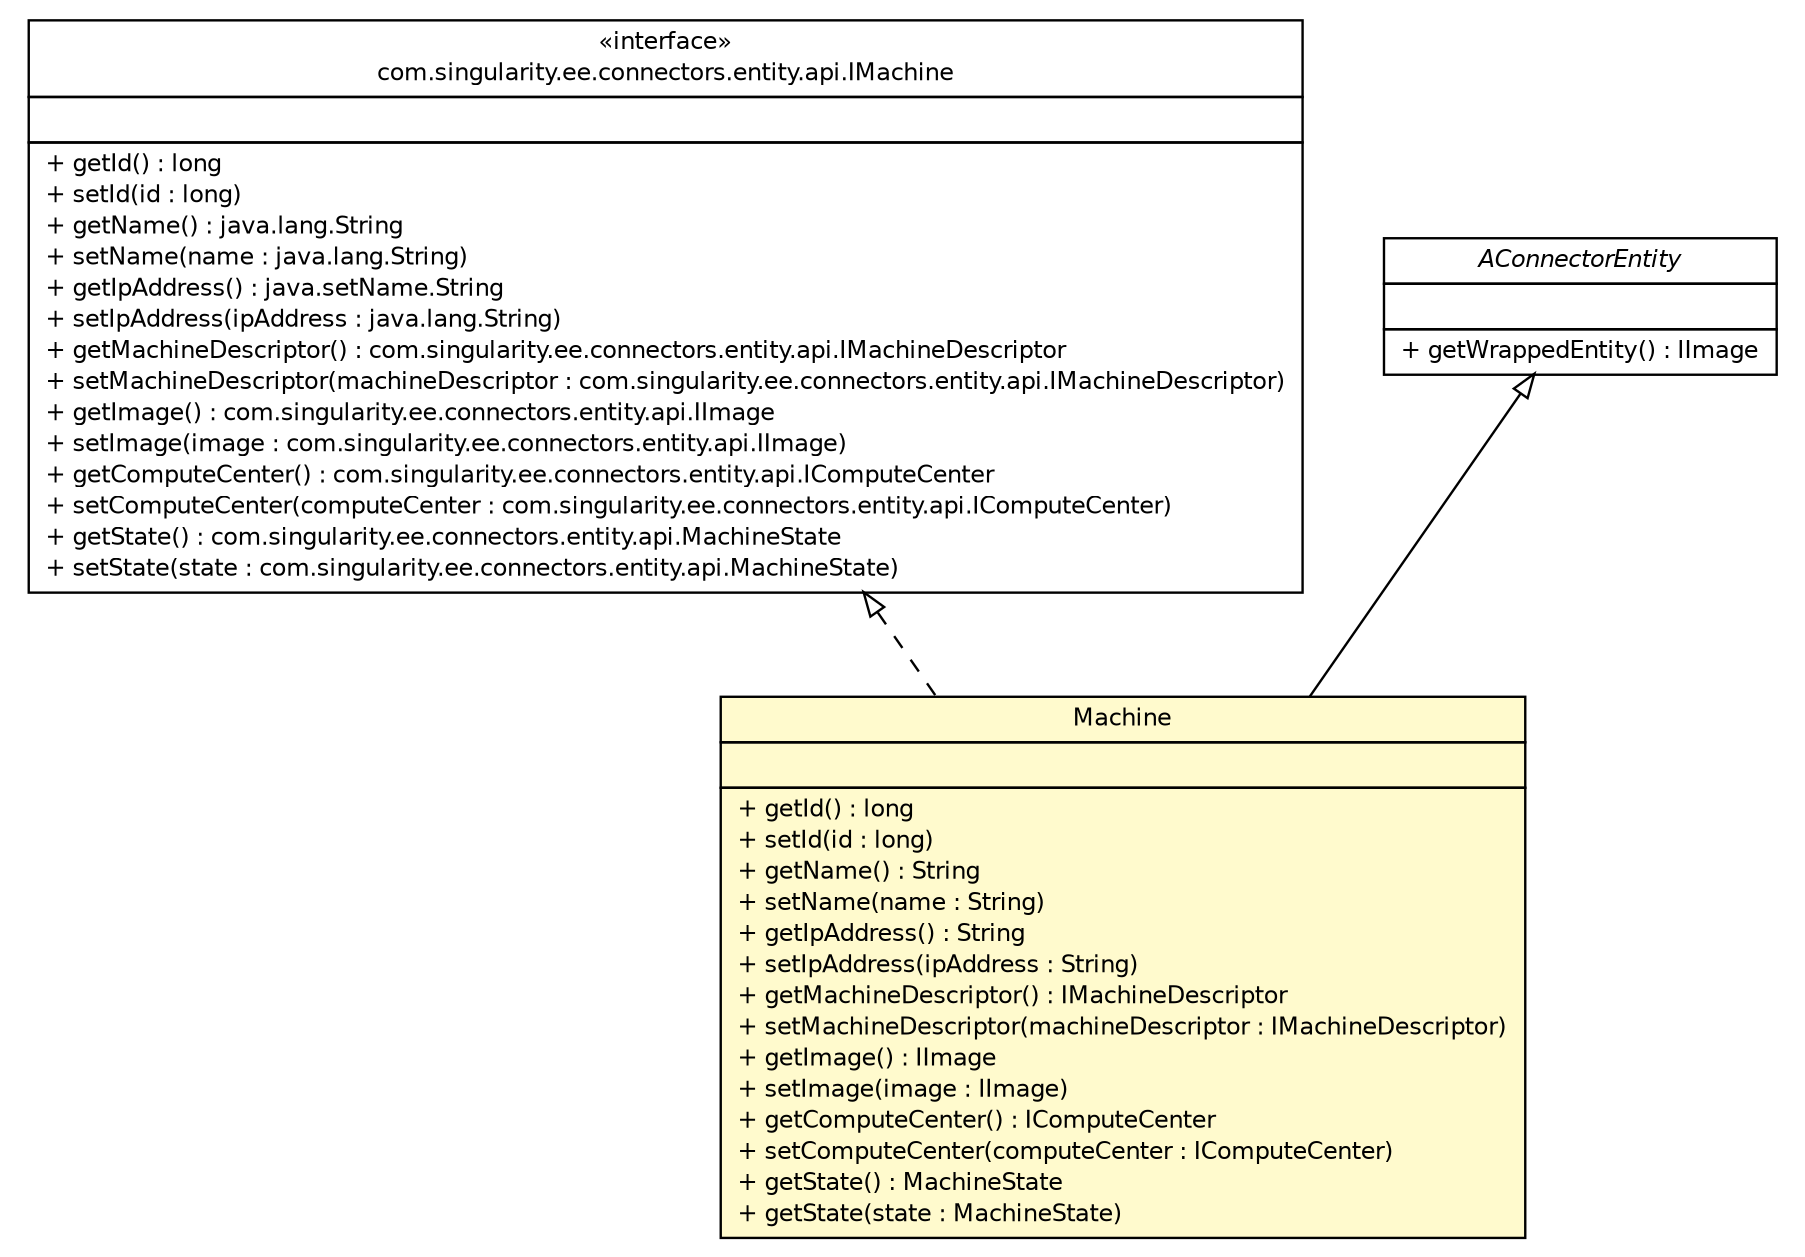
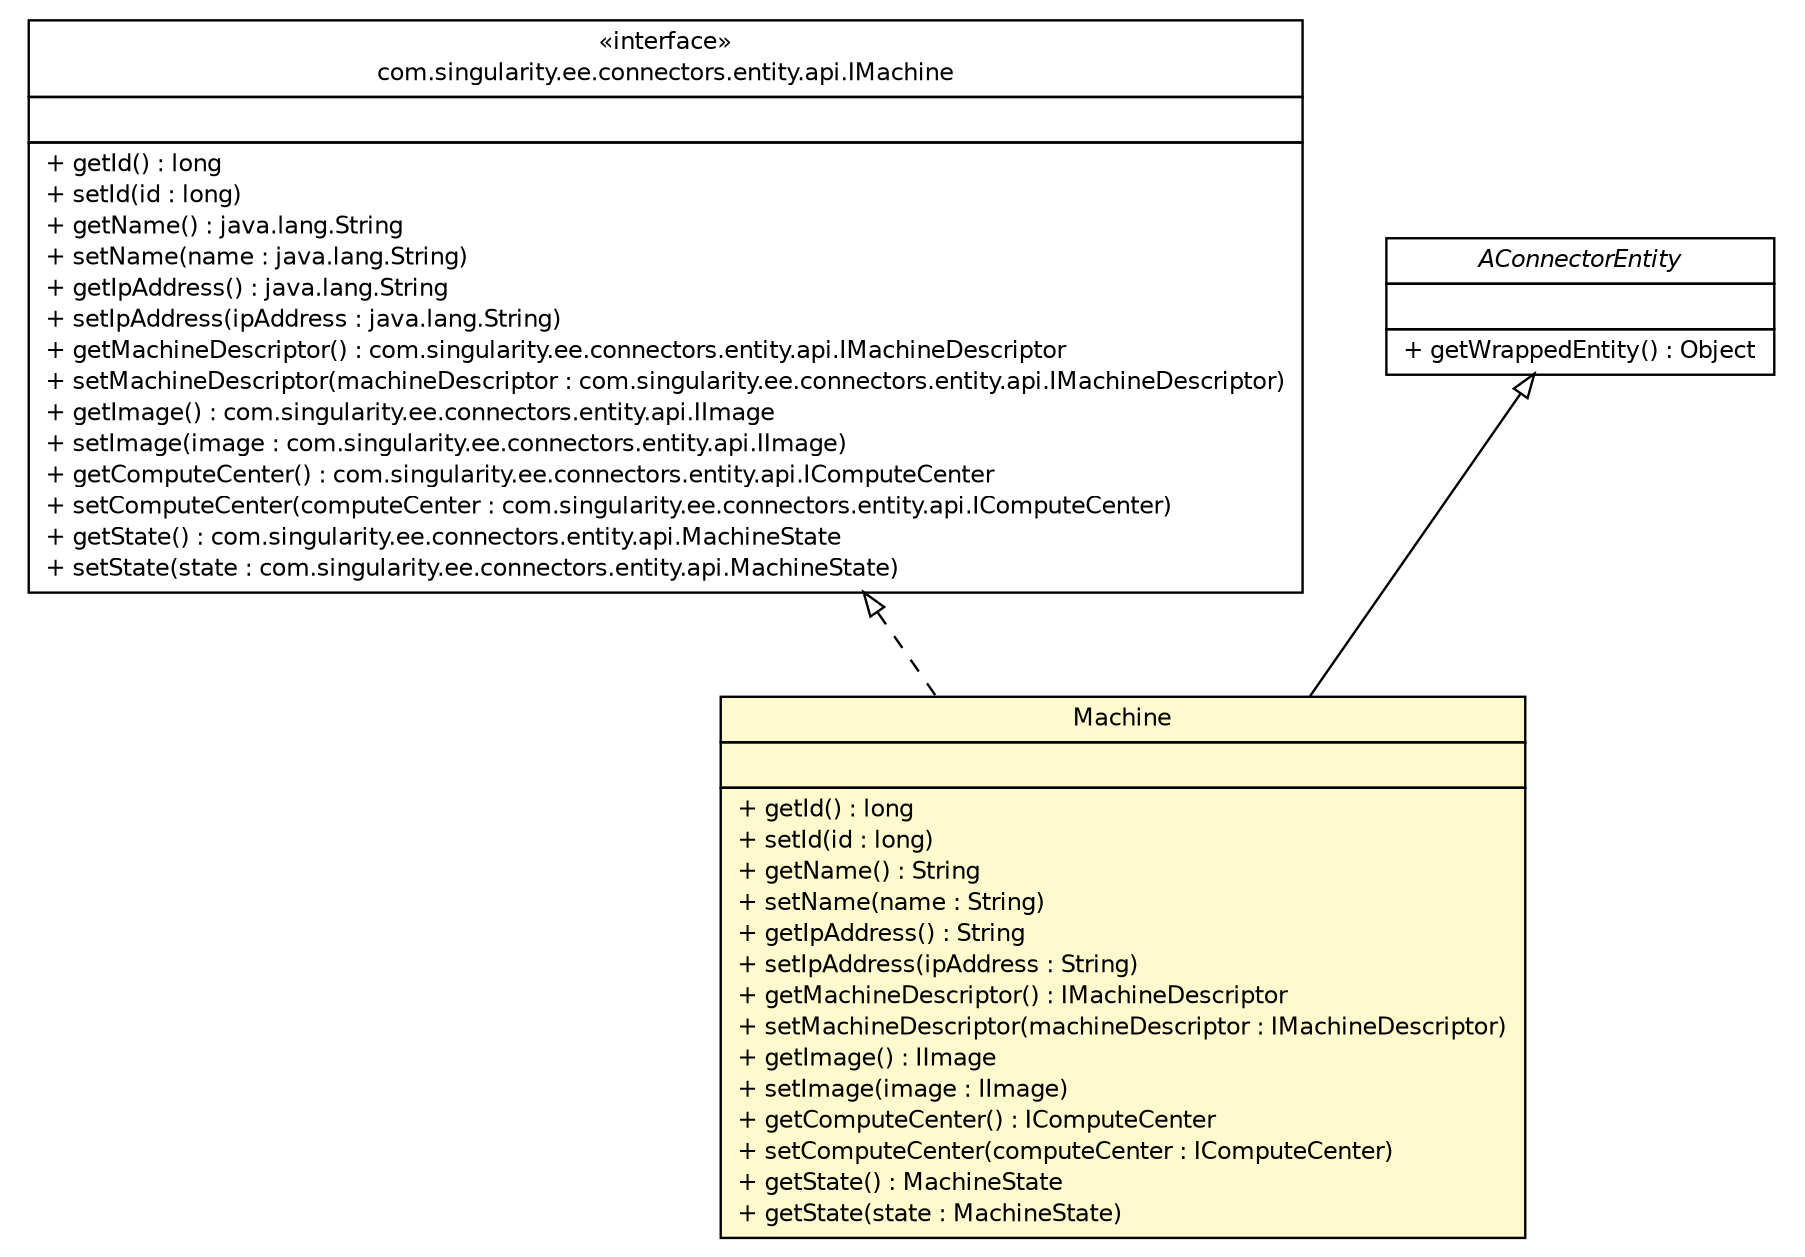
(275, 289) -> (248, 289)
(1580, 351) -> (1580, 351)
